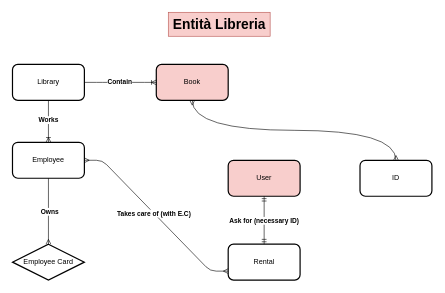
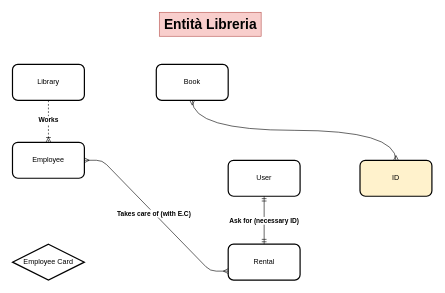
(219, 24) -> (210, 24)
(120, 83) -> none
(192, 83) -> (192, 83)
(48, 122) -> (48, 122)
(264, 179) -> (264, 179)
(396, 179) -> (396, 179)
(48, 212) -> none
